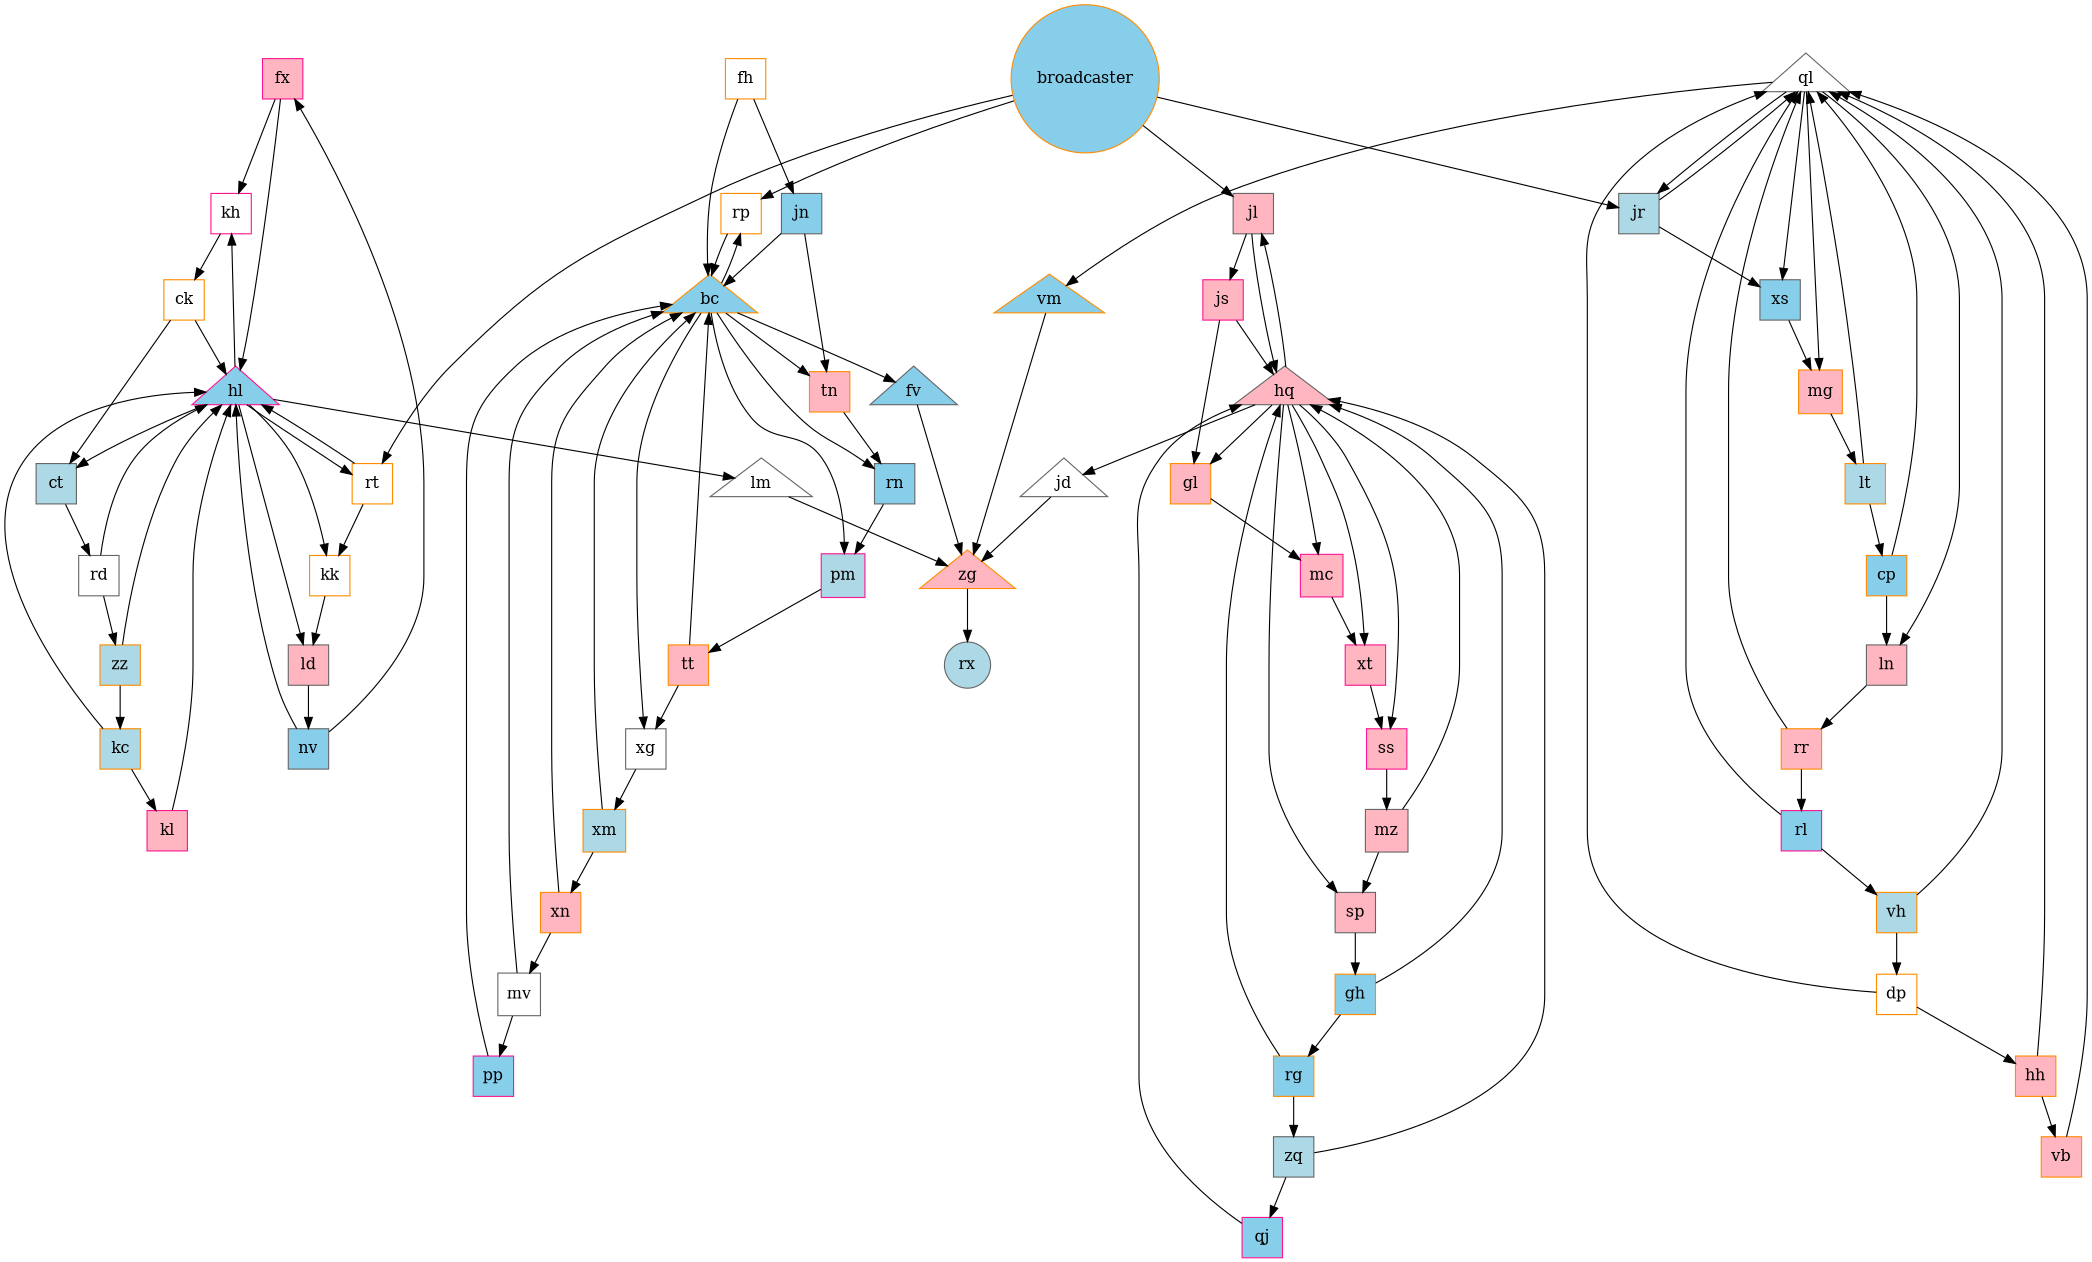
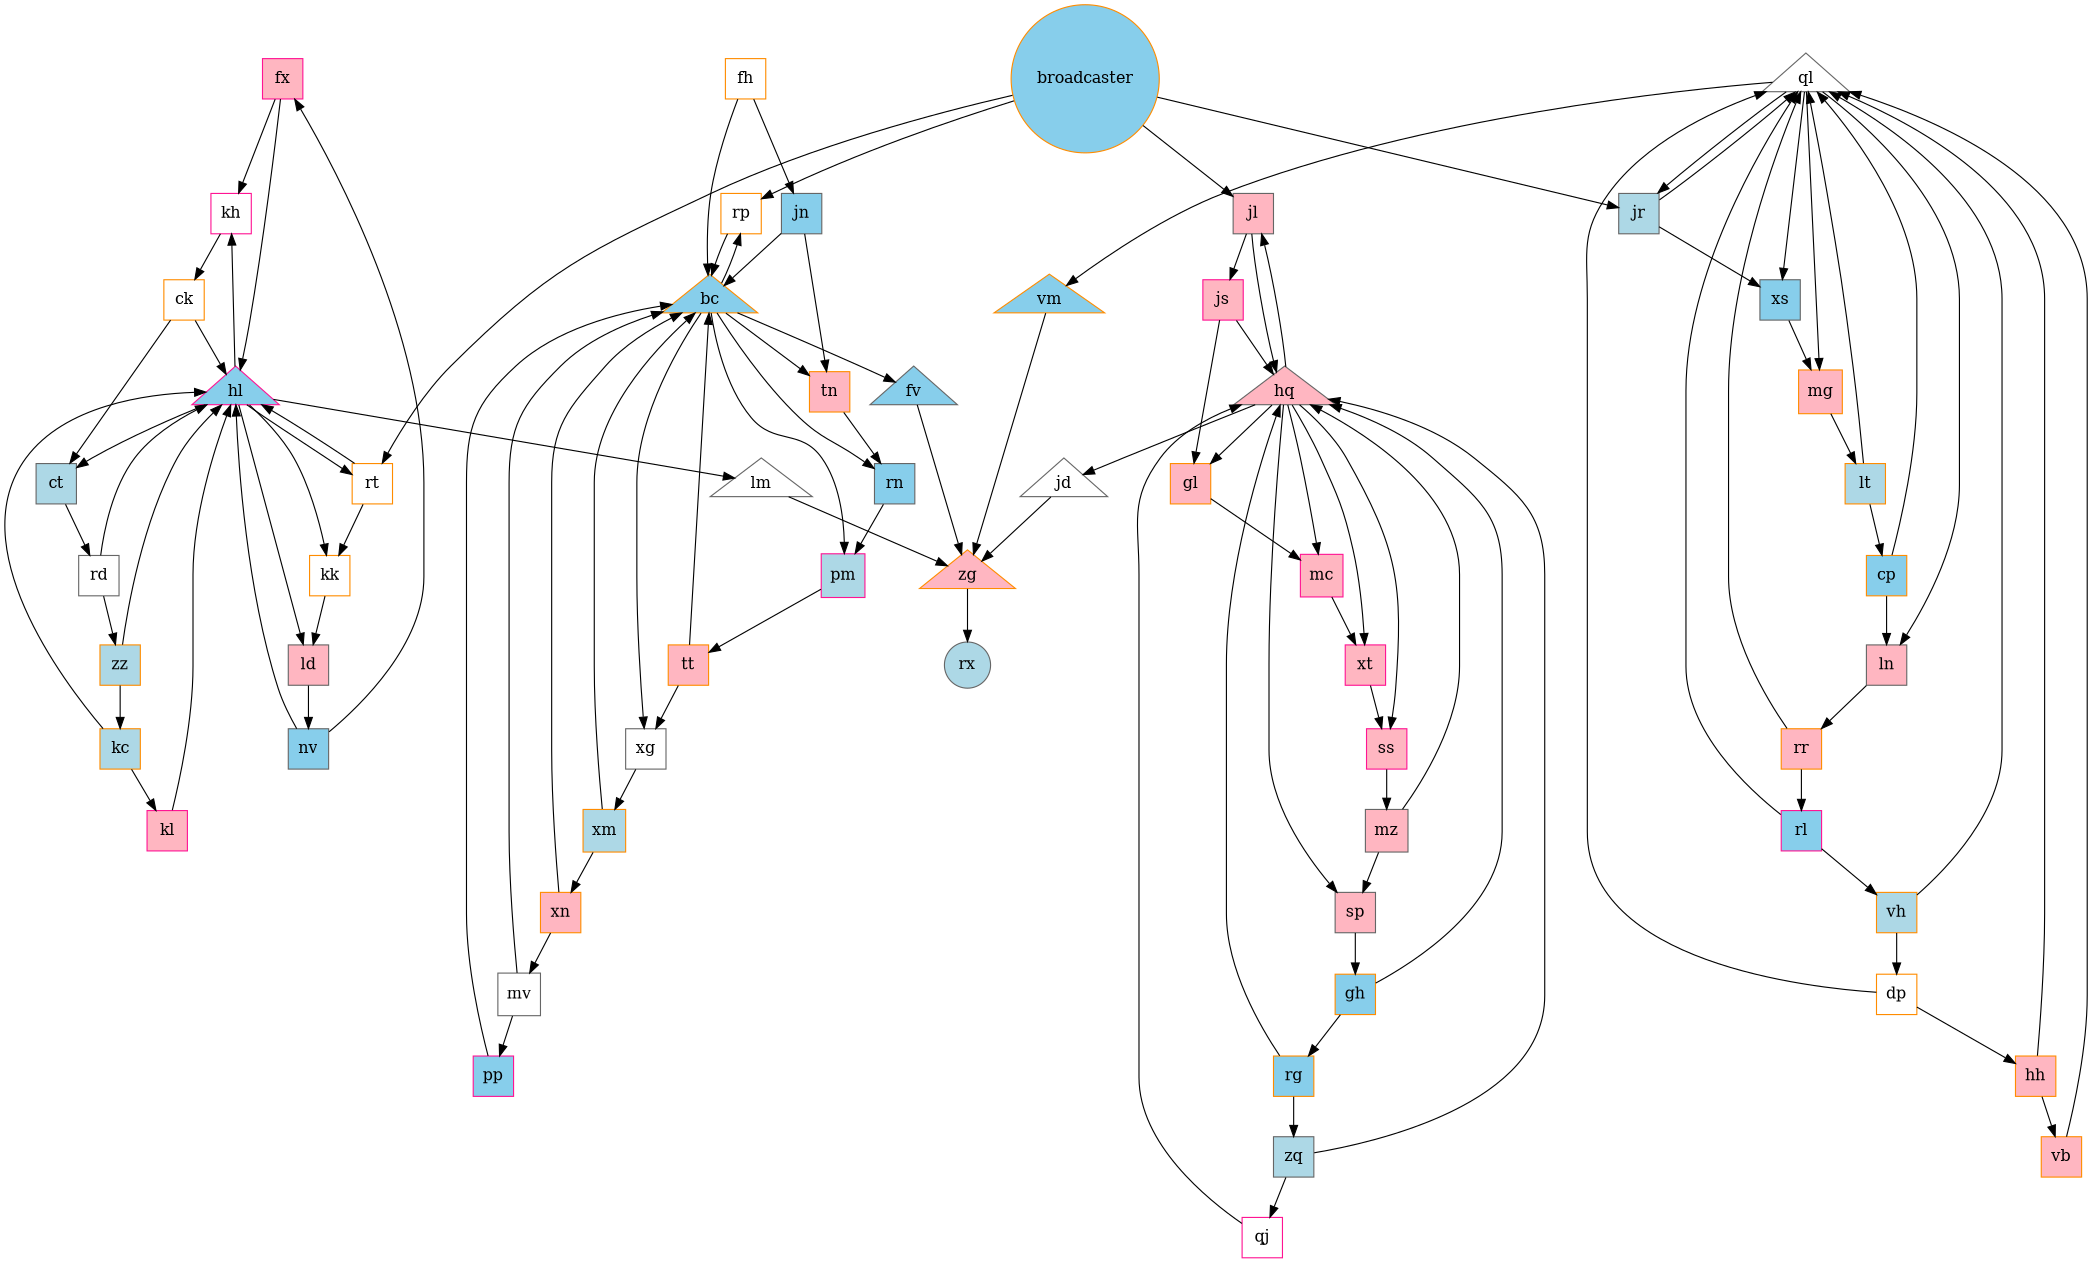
(1262, 1238) -> (1262, 1238)
